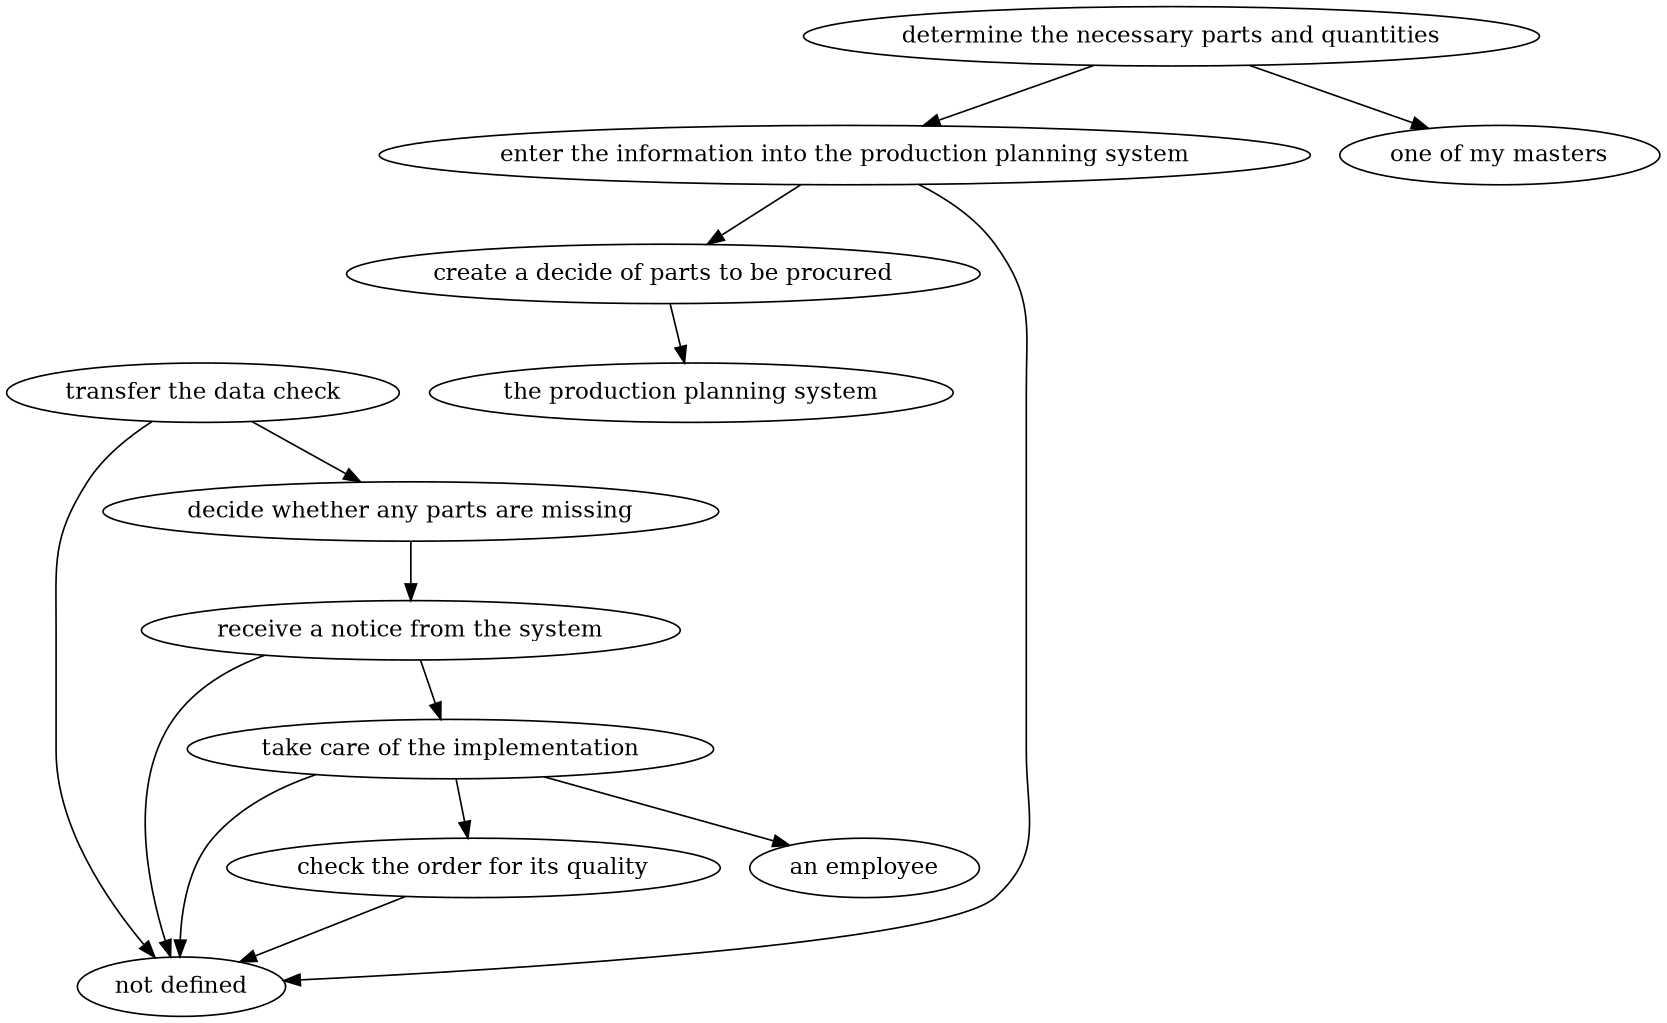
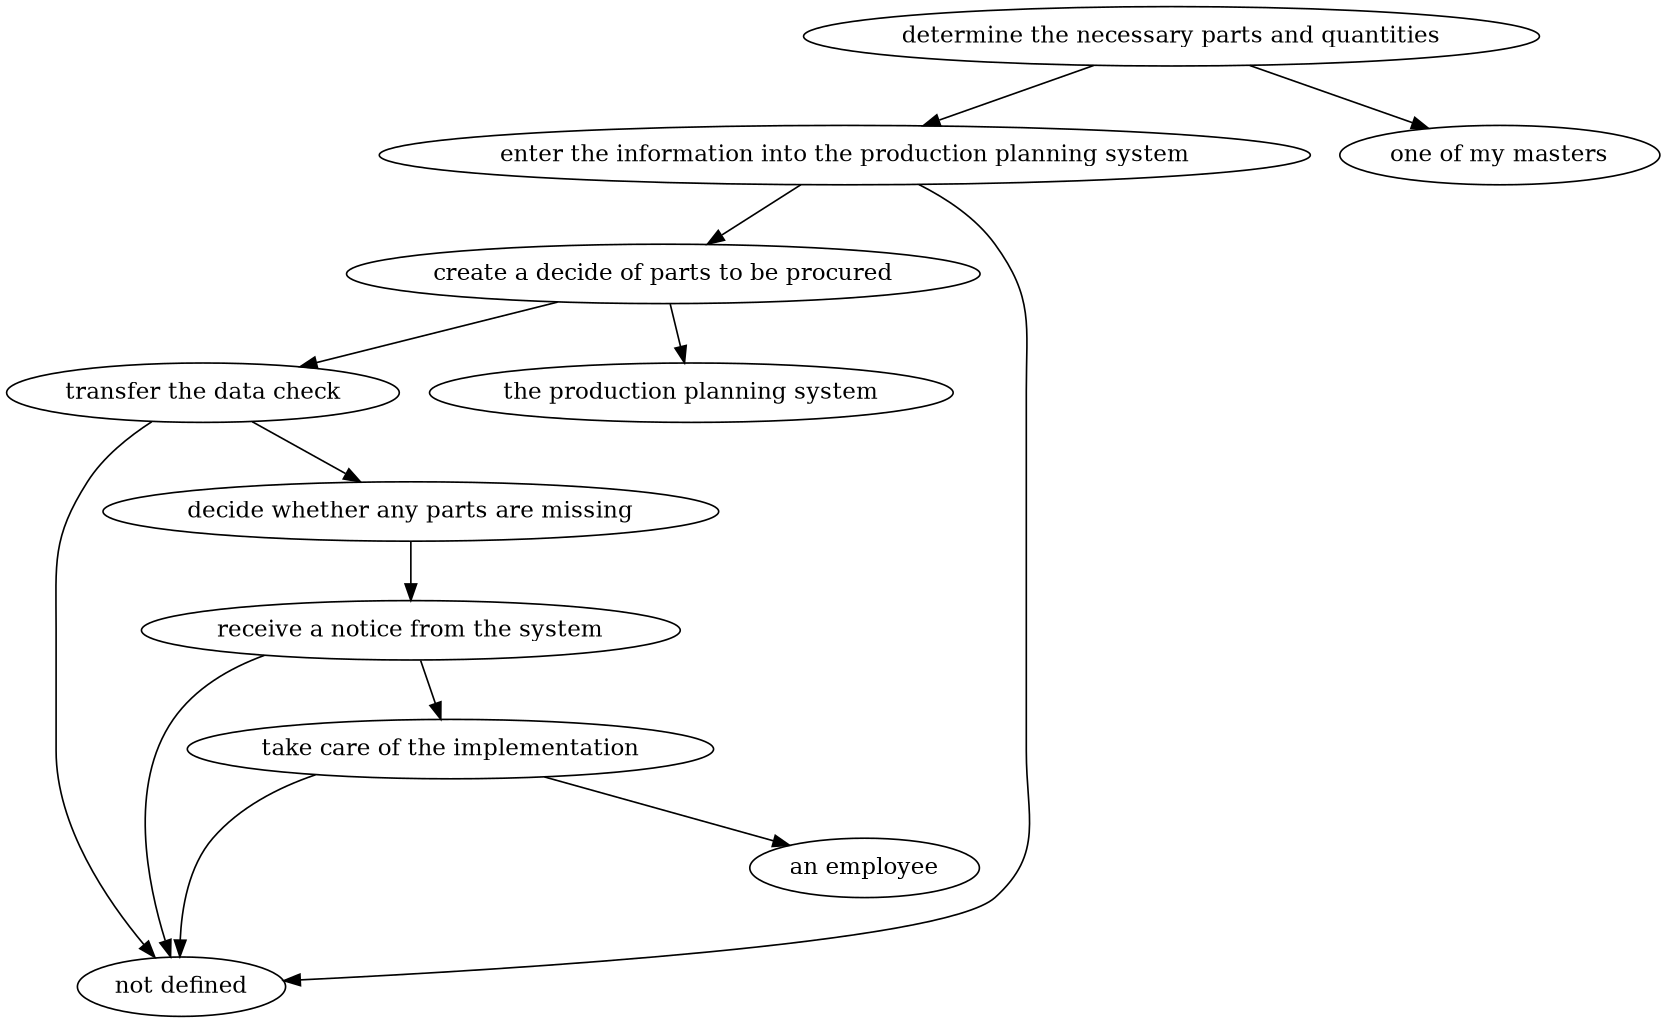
none -> (437, 332)
(474, 868) -> none
